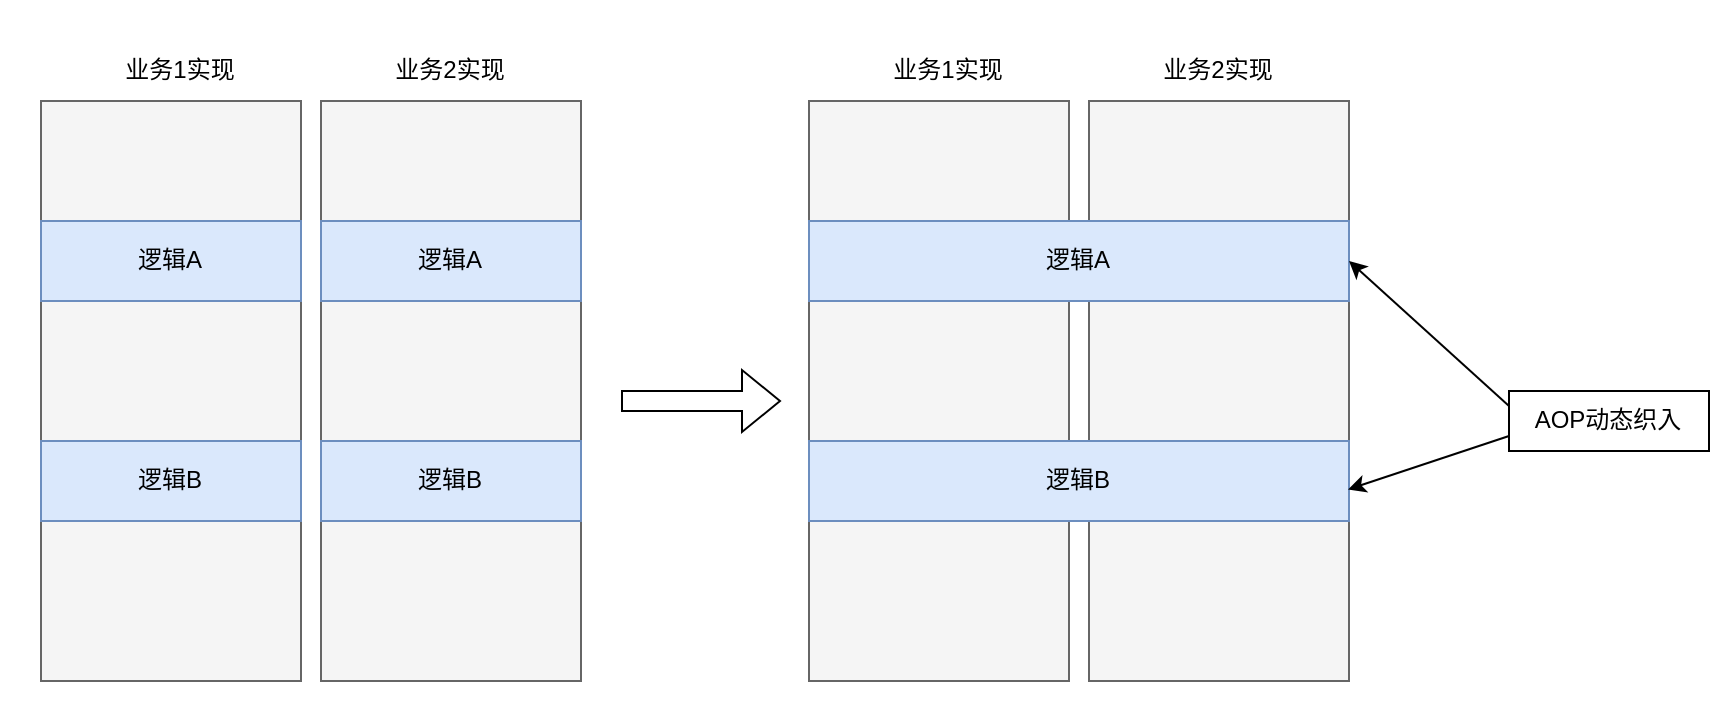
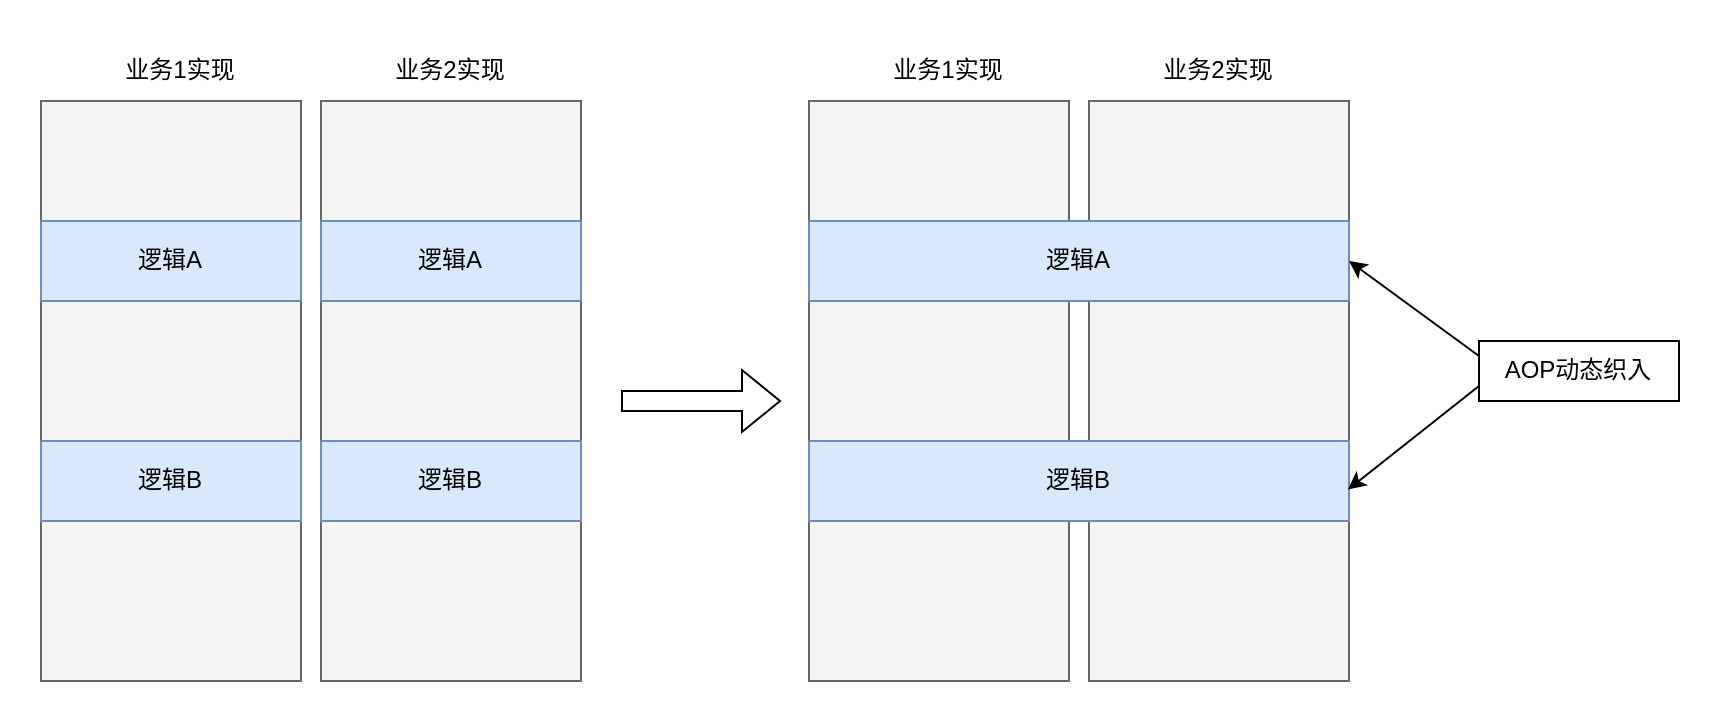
(1609, 421) -> (1579, 371)
